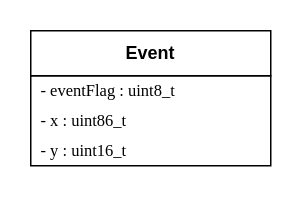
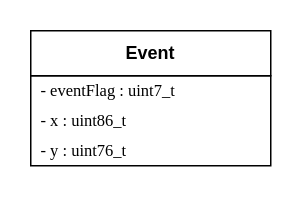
(125, 91) -> (125, 91)
(97, 151) -> (97, 151)
